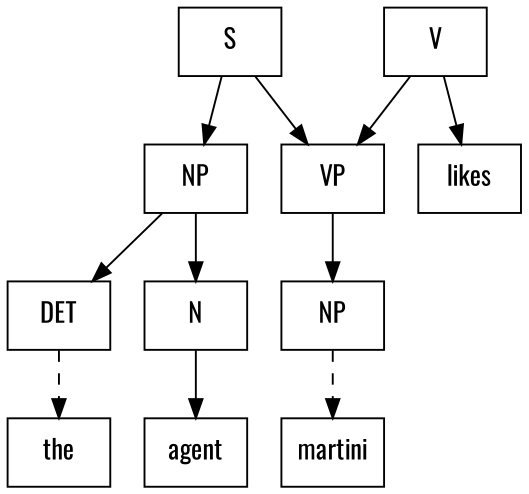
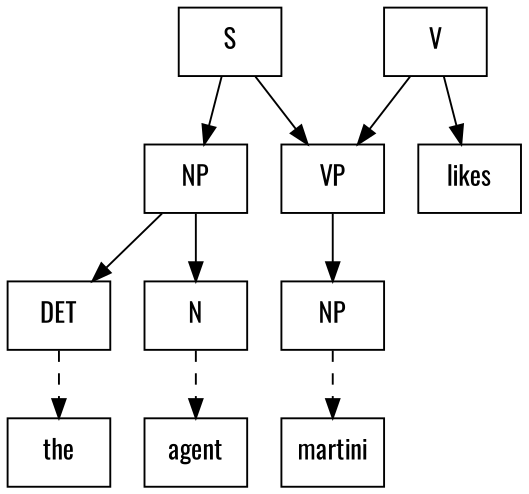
(196, 375) -> (196, 375)
